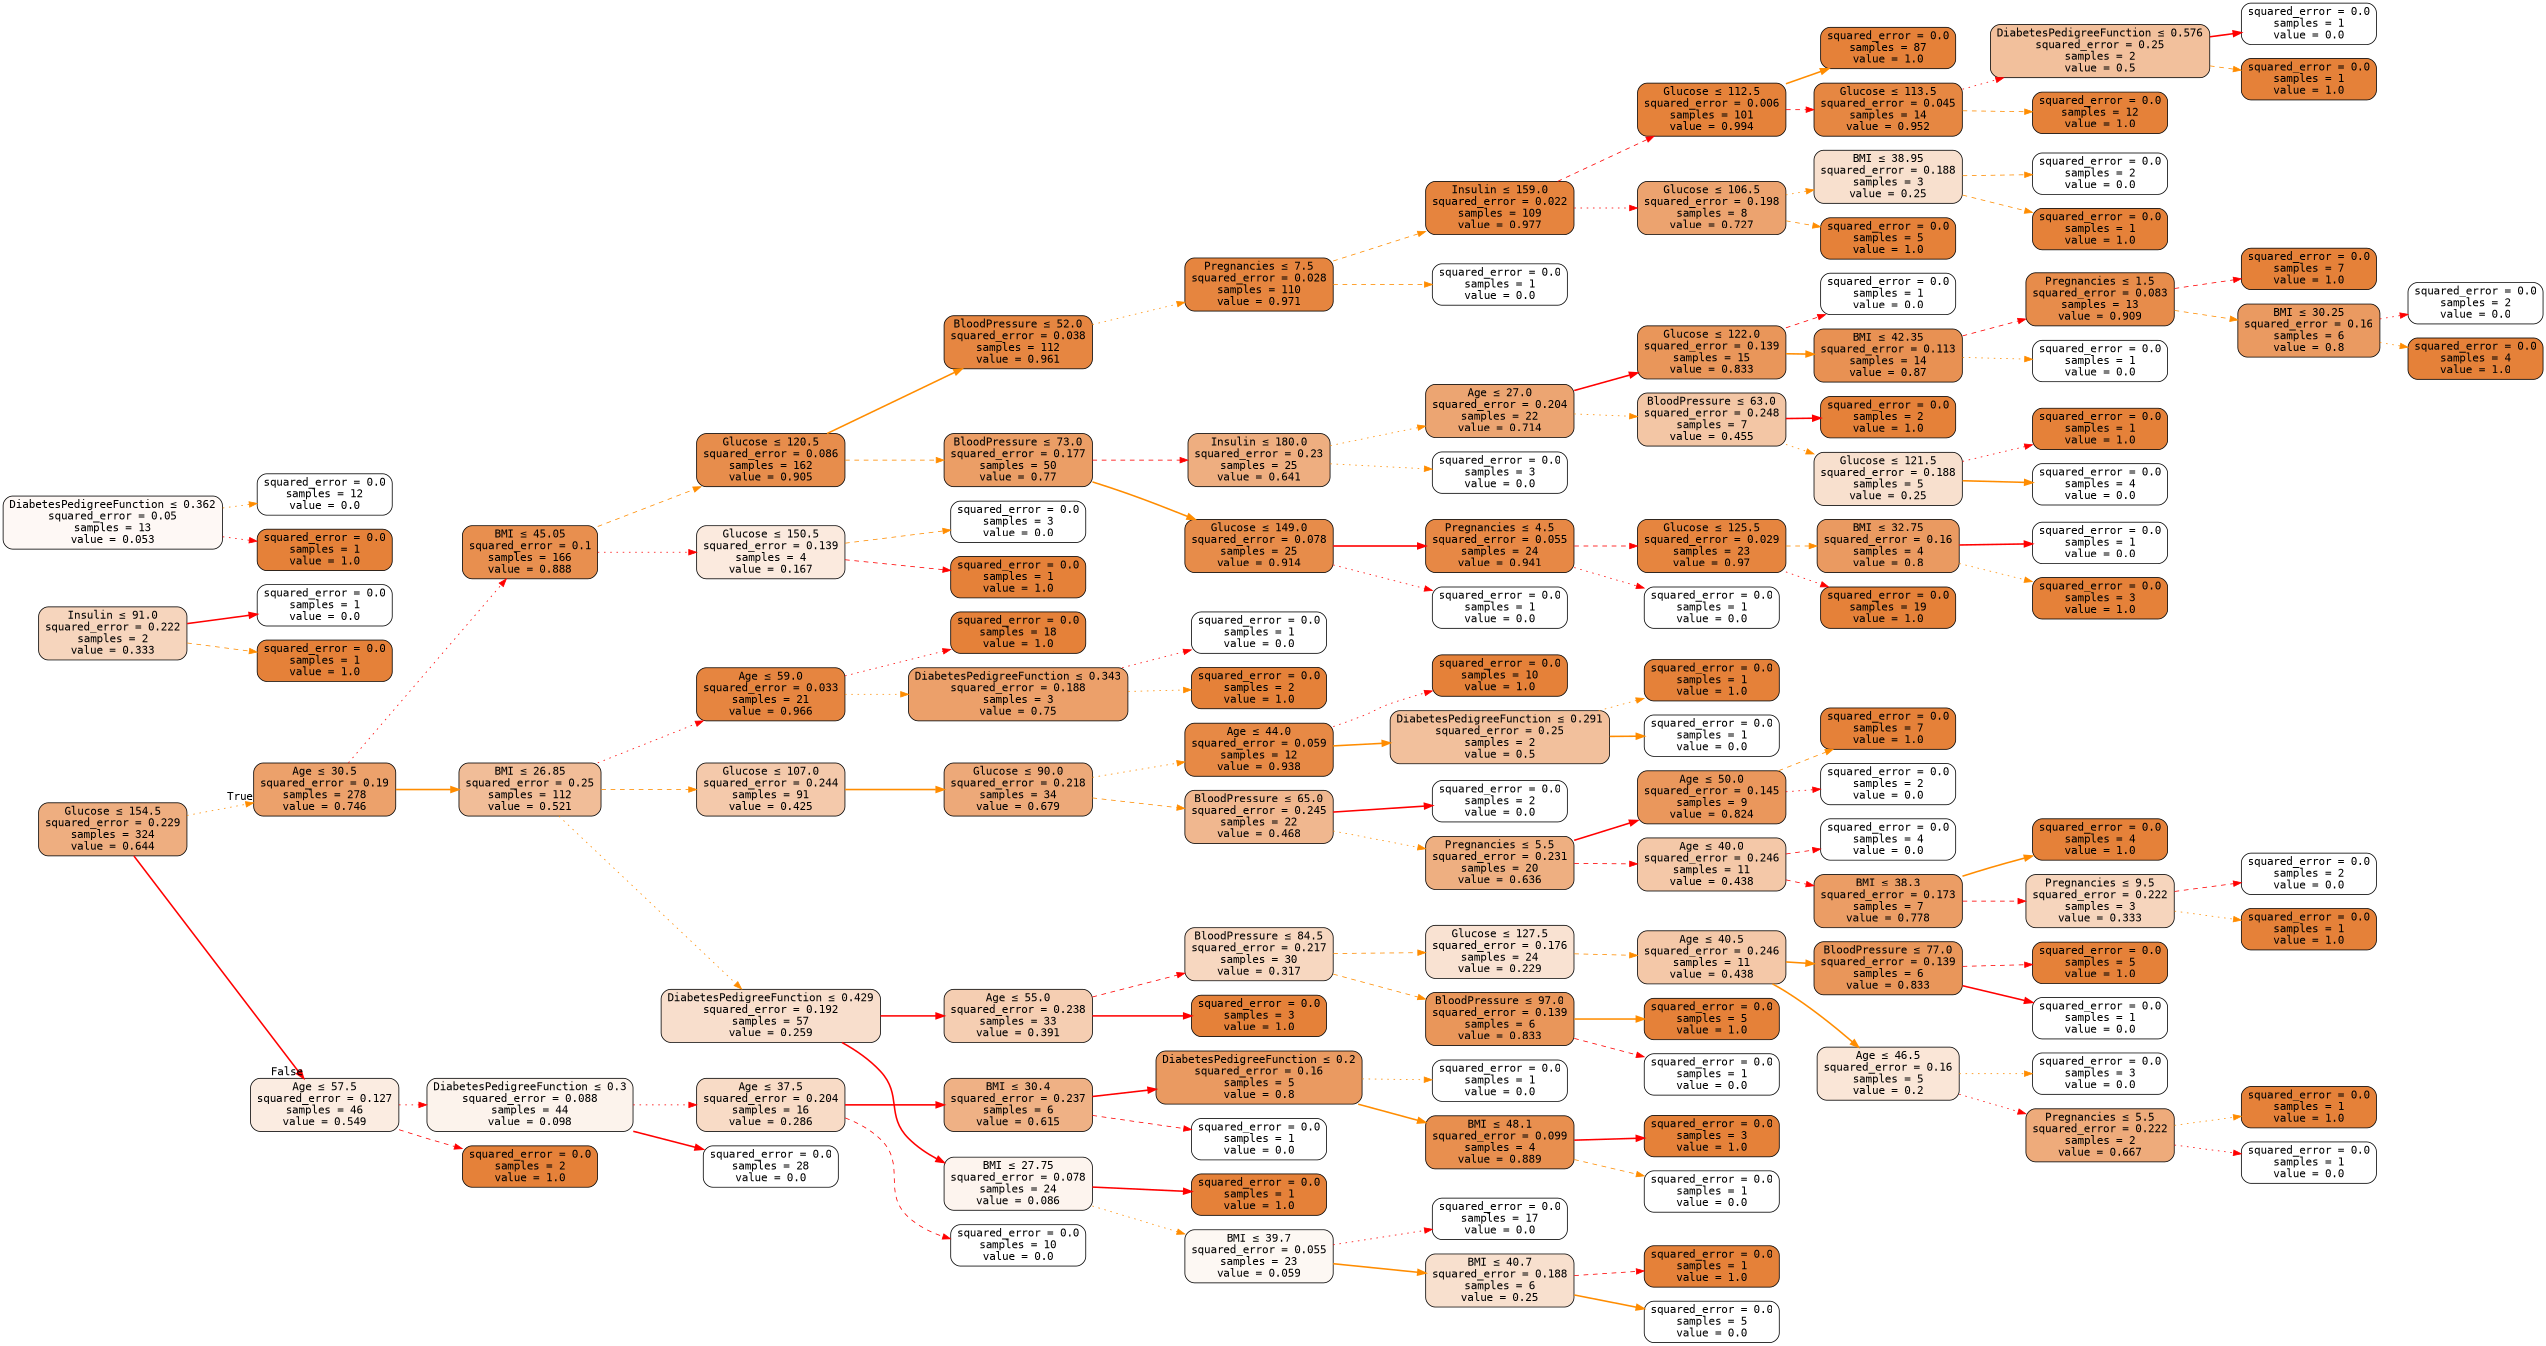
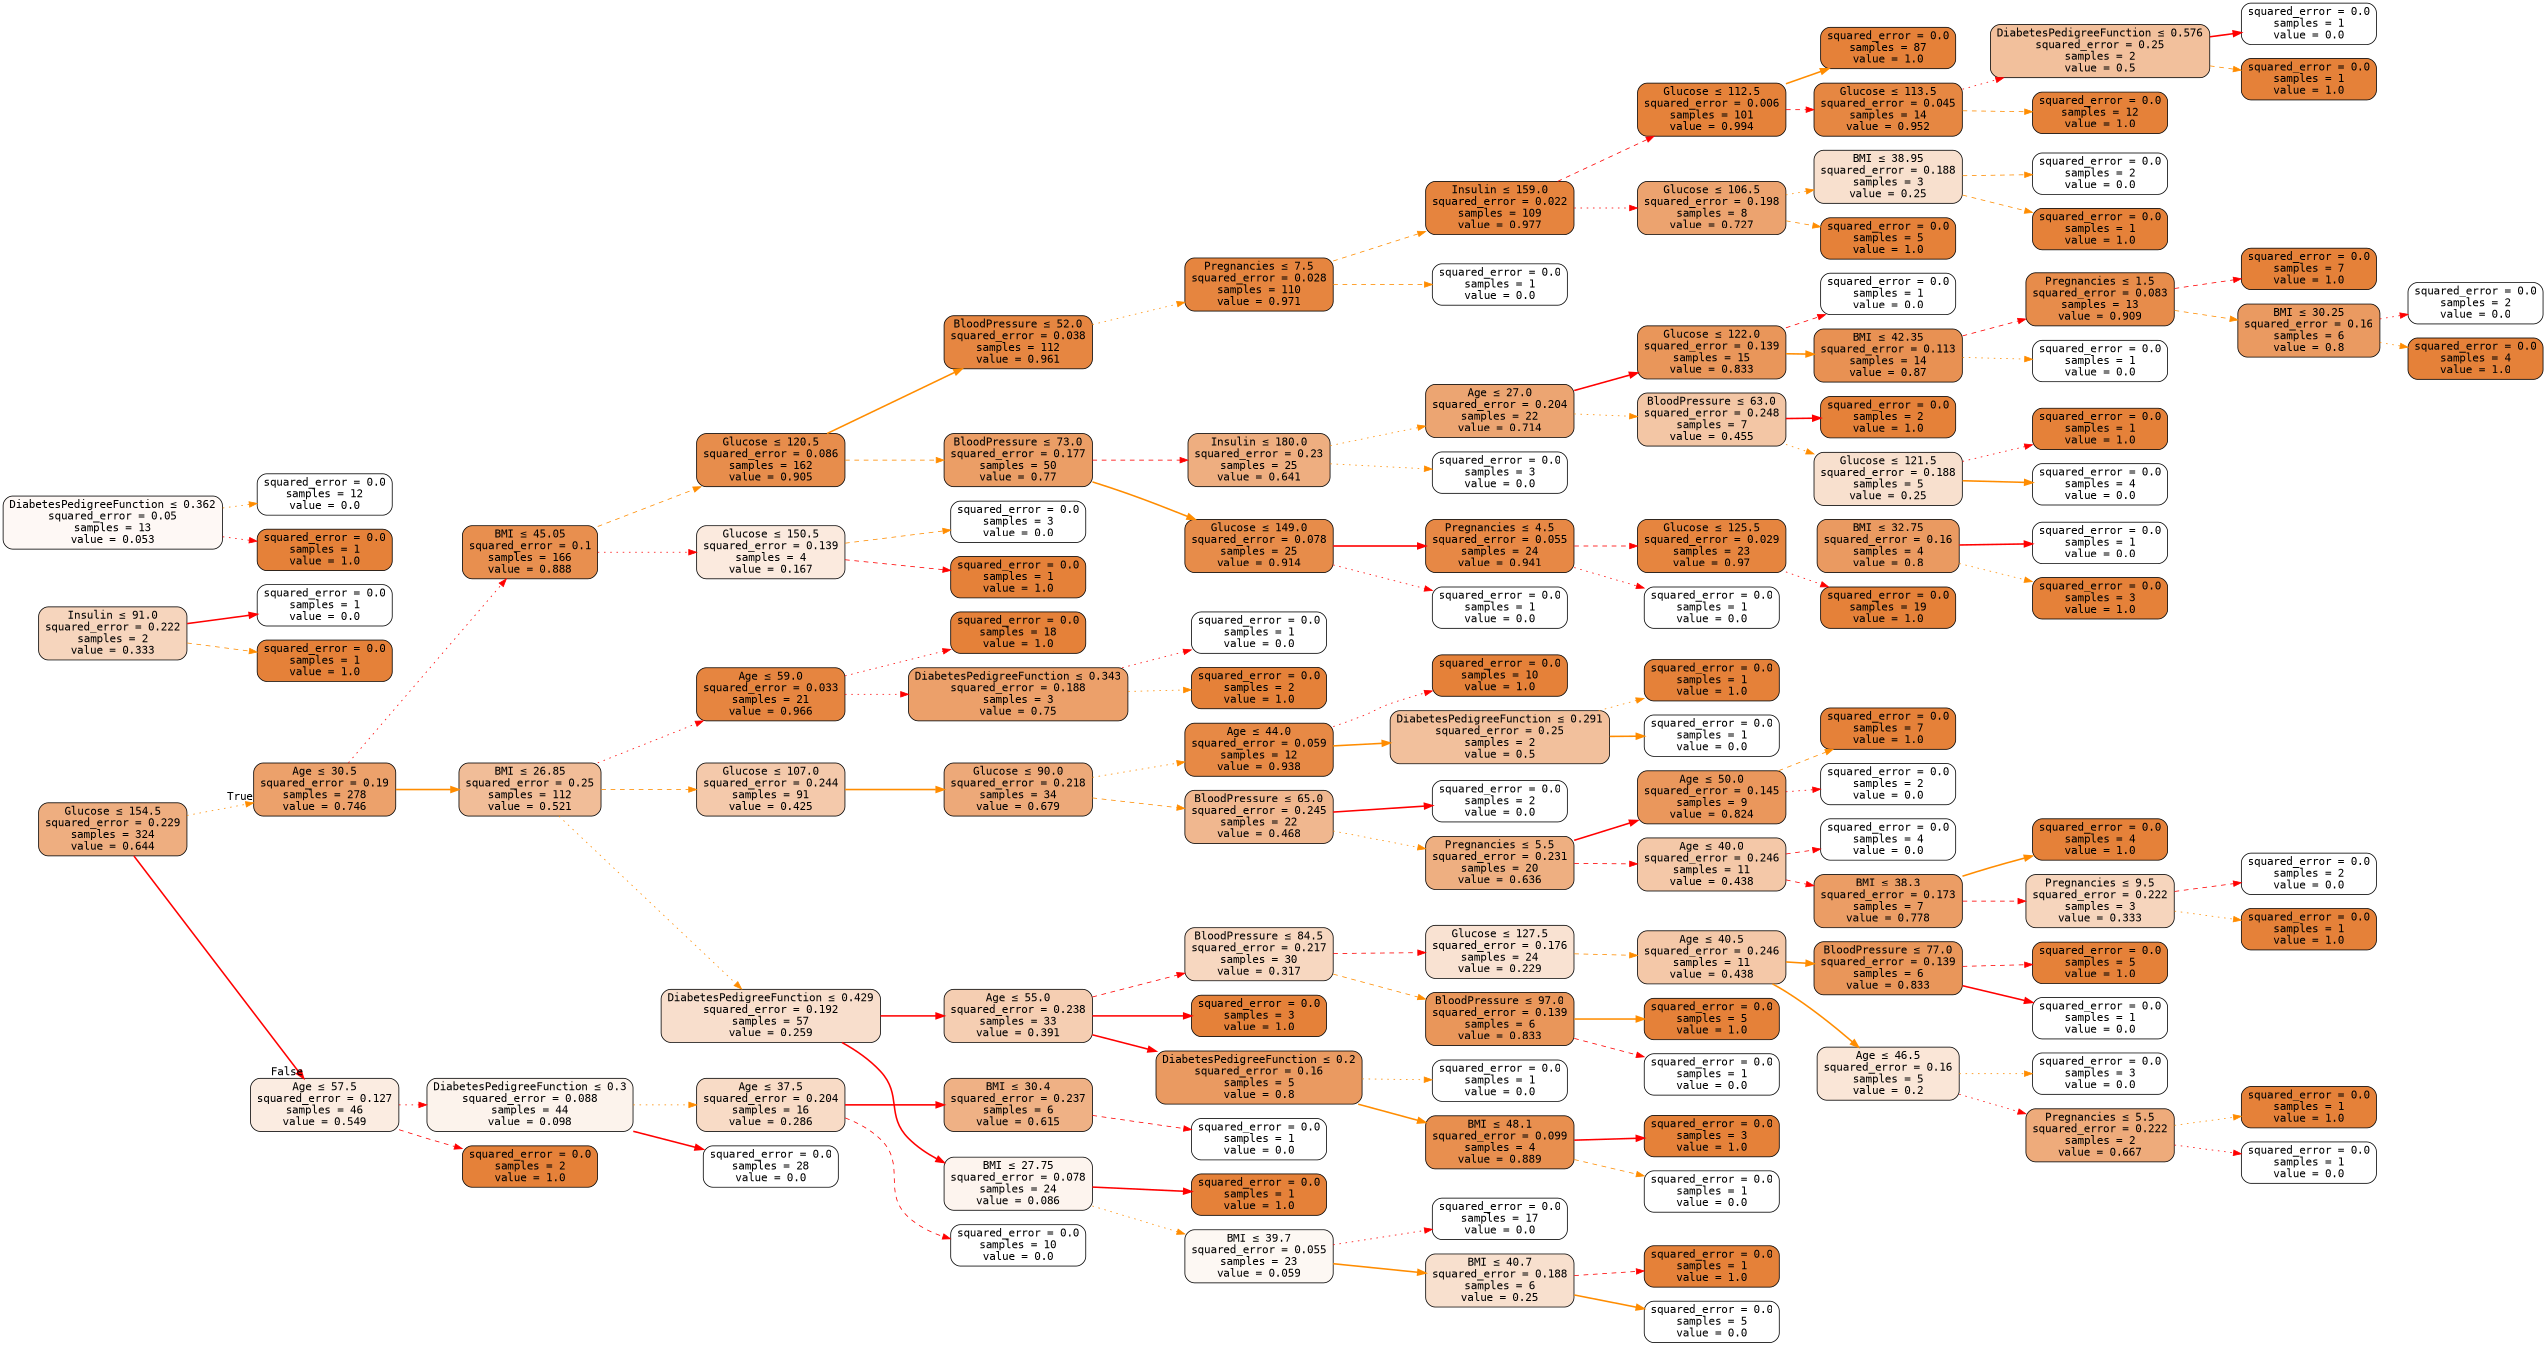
(1797, 546) -> none
(873, 694) -> (873, 694)
(1375, 953) -> (1375, 953)
(1120, 1093) -> (1120, 1042)
(661, 1105) -> (661, 1105)
